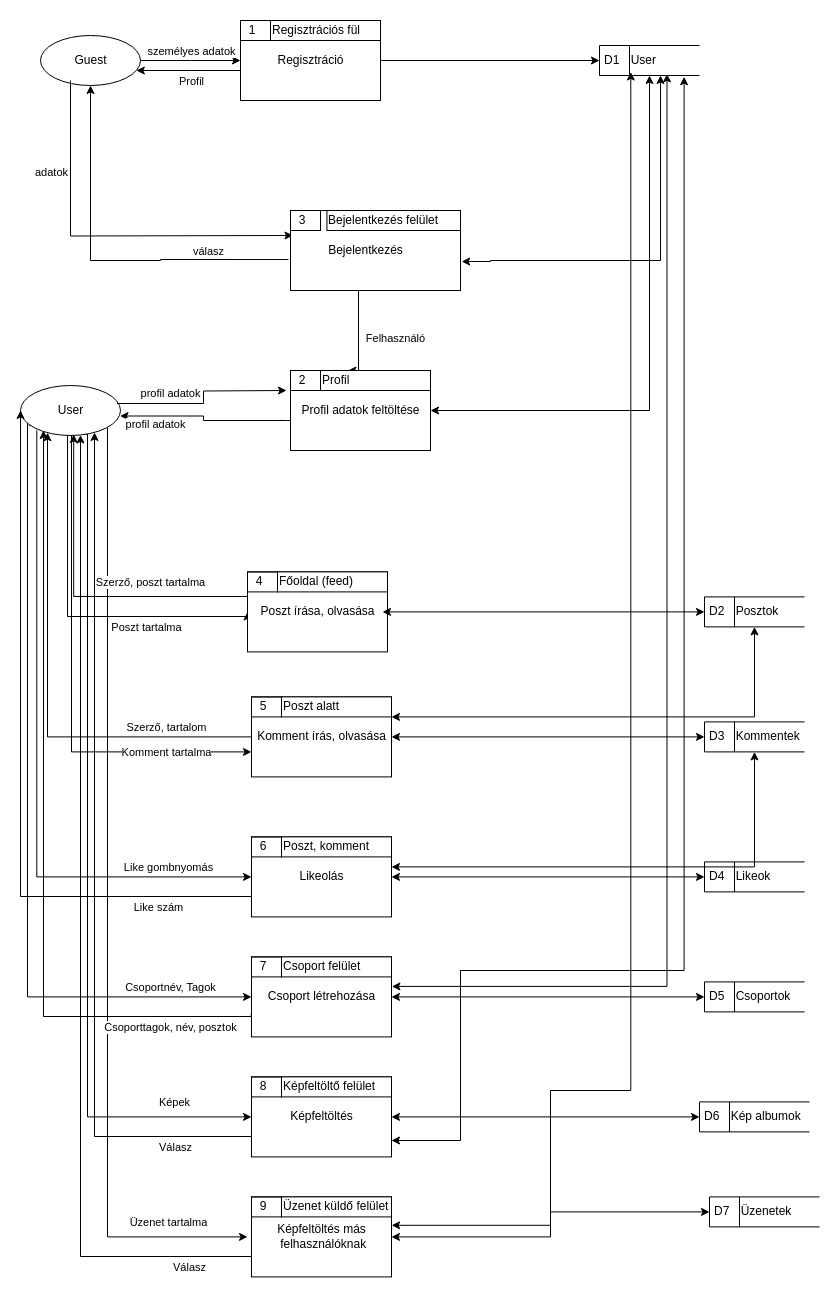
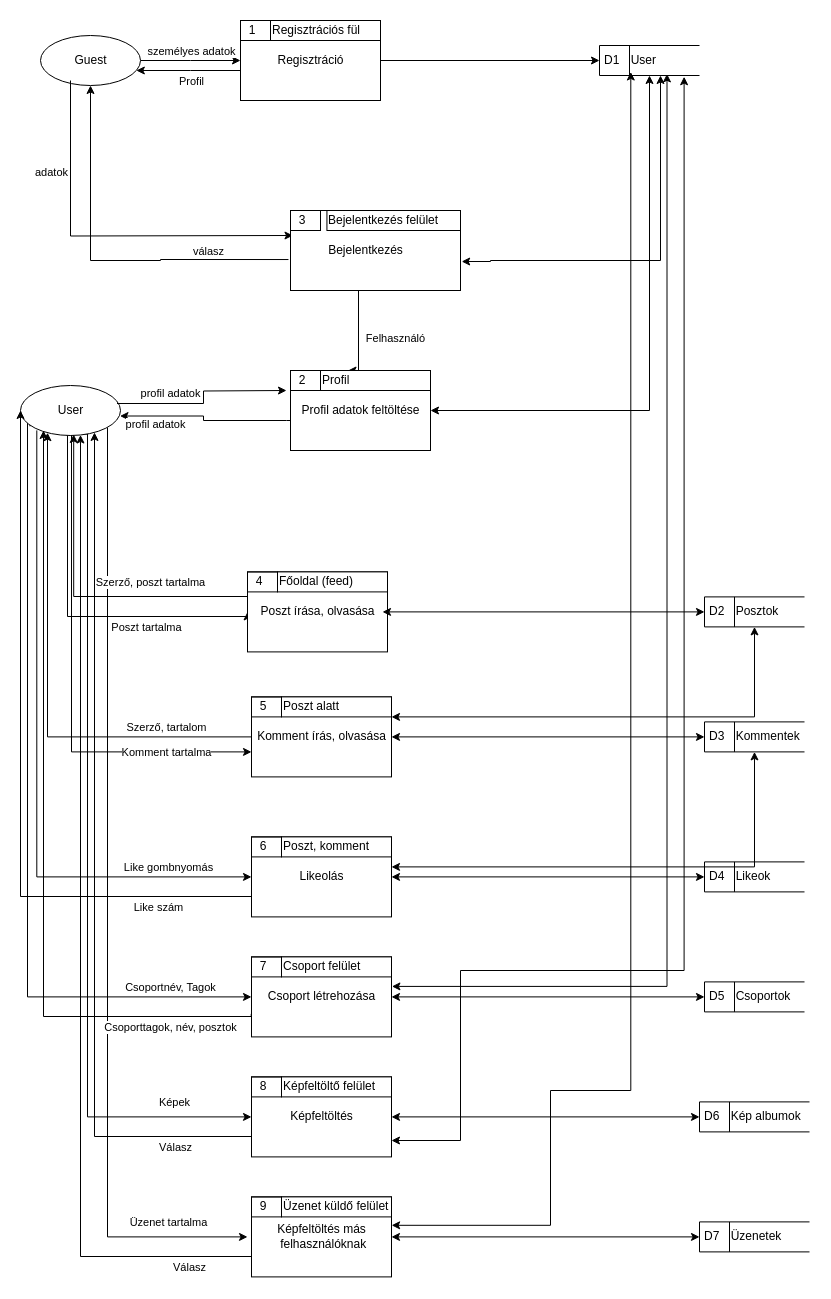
(765, 1212) -> (755, 1237)
